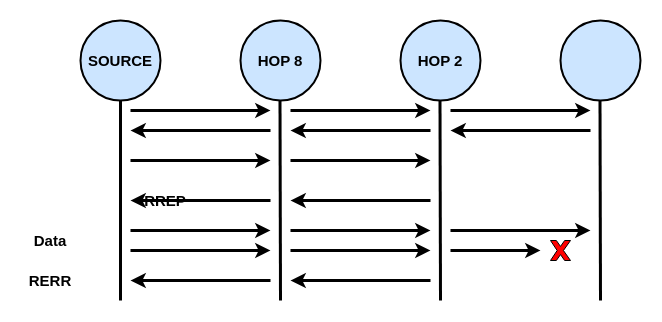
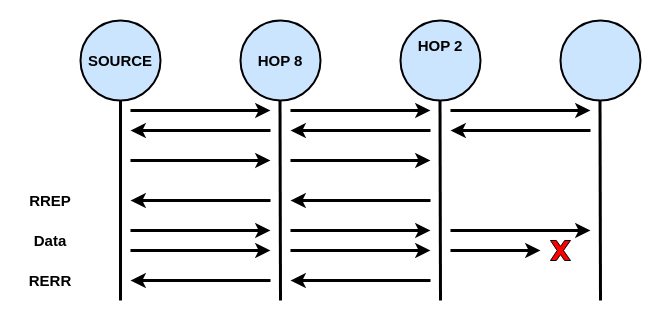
(441, 61) -> (441, 46)
(166, 201) -> (51, 201)
